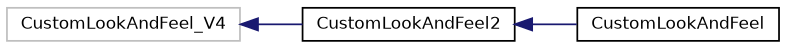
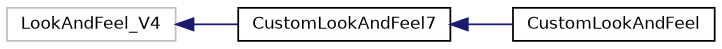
(123, 24) -> (91, 24)
(409, 24) -> (344, 24)
